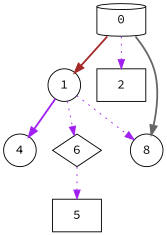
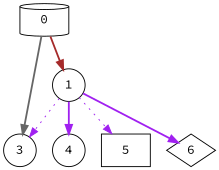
(121, 85) -> none
(70, 114) -> (127, 116)
(147, 150) -> (20, 150)
(77, 178) -> (92, 112)
